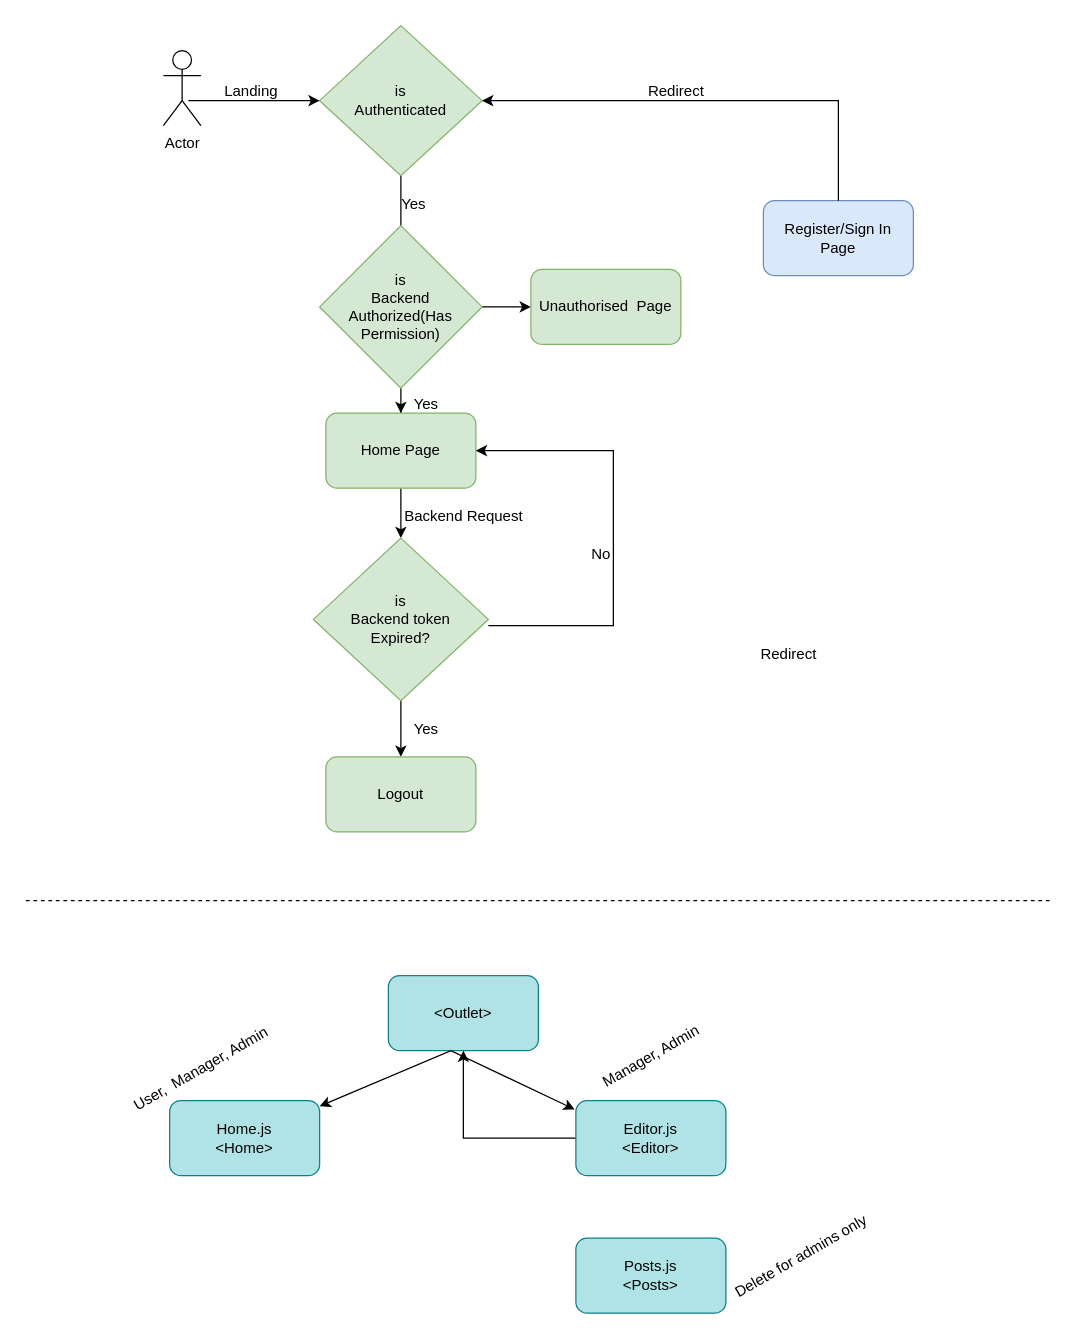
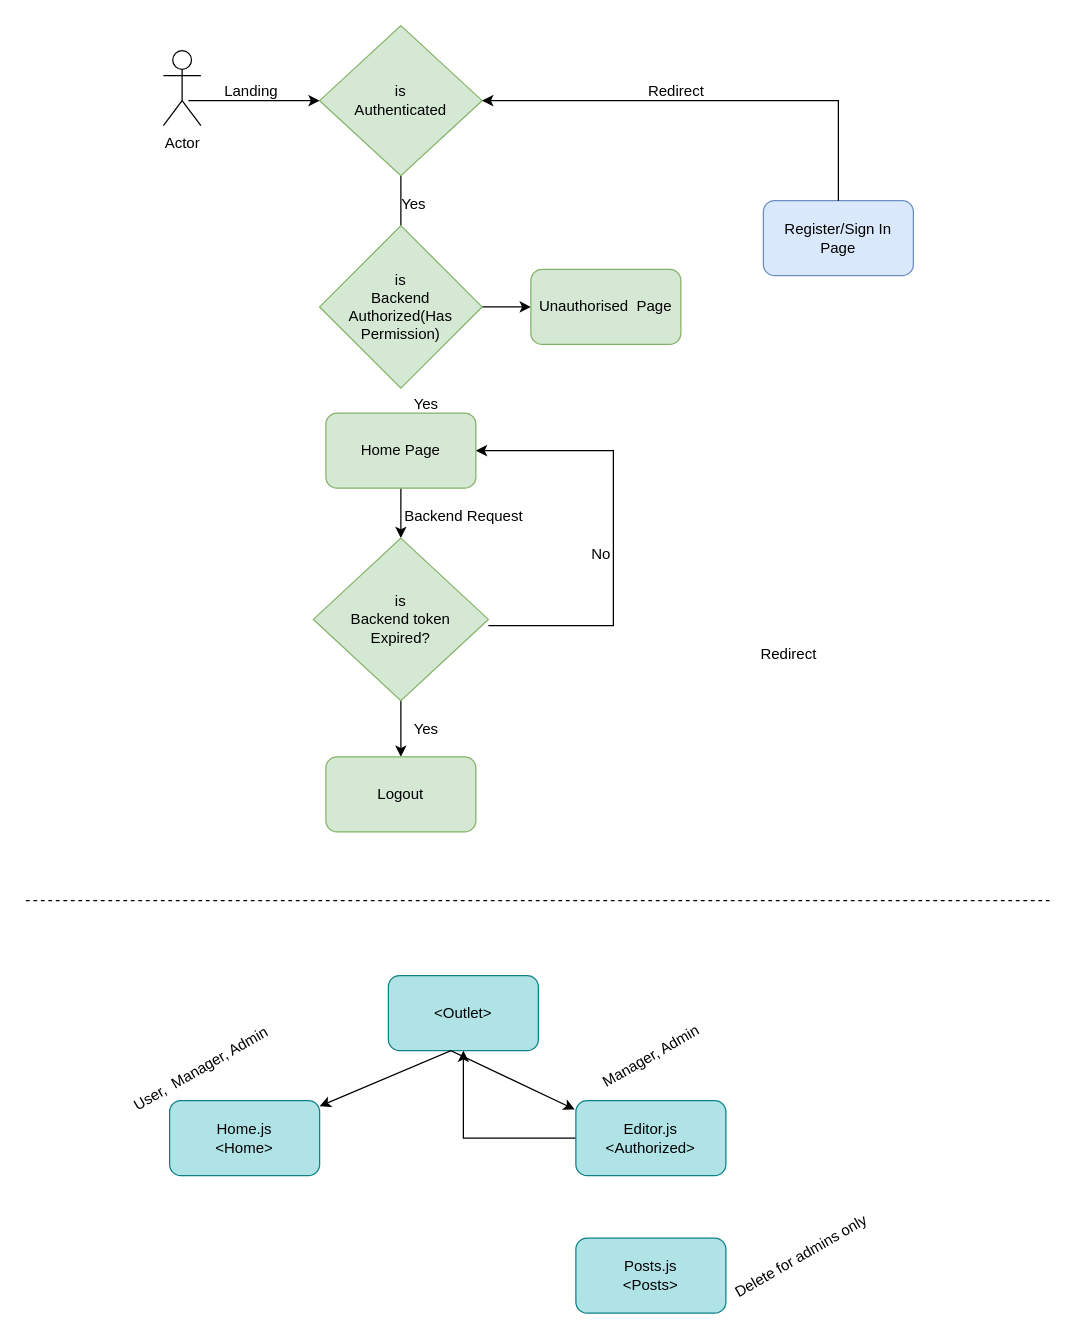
(401, 405) -> none
(651, 1138) -> (651, 1138)
